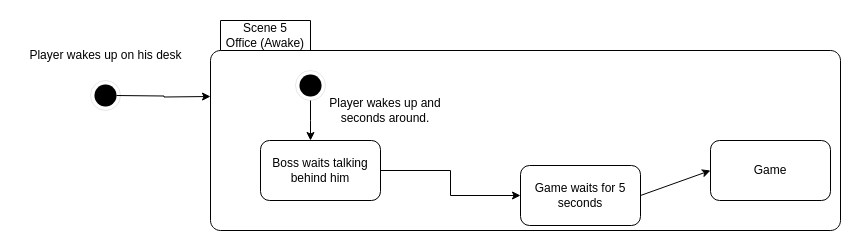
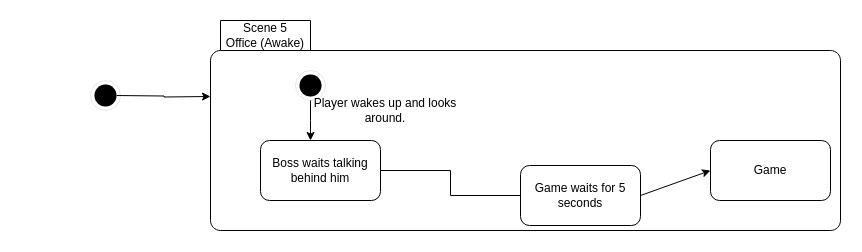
(106, 56) -> none
(386, 111) -> (386, 111)
(512, 196) -> (514, 196)
